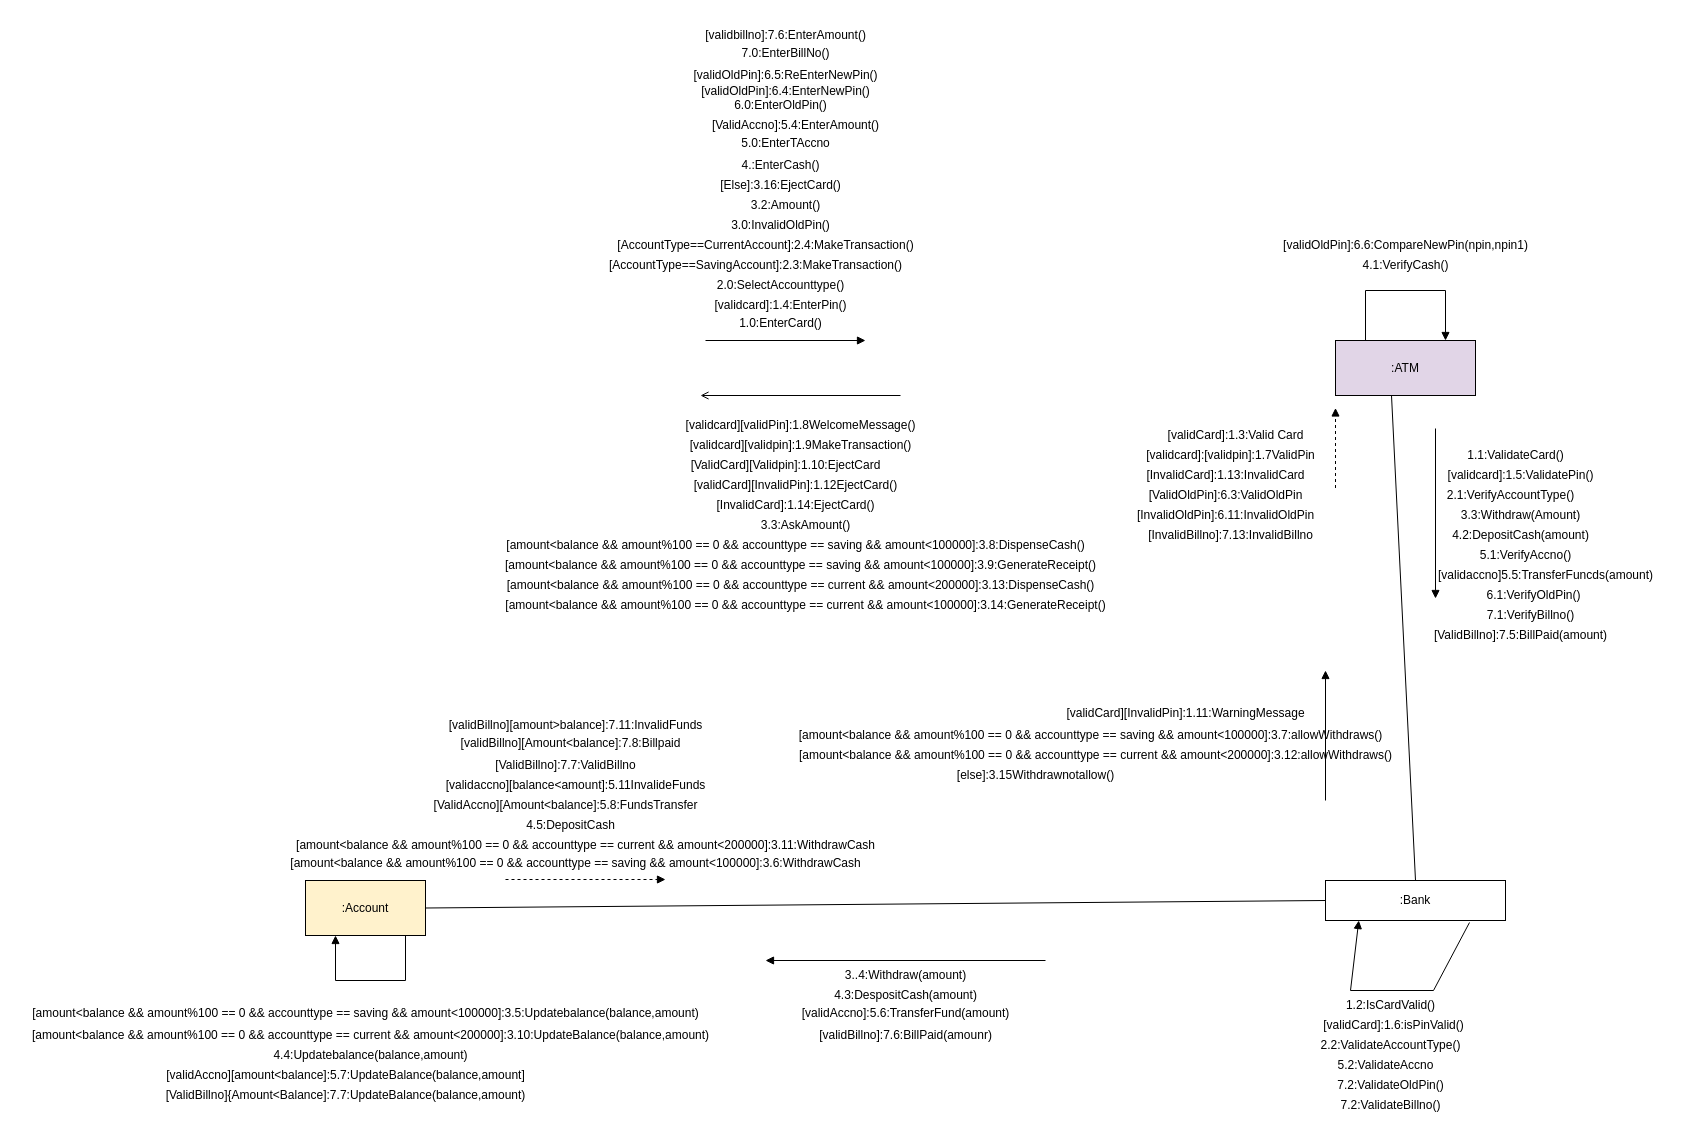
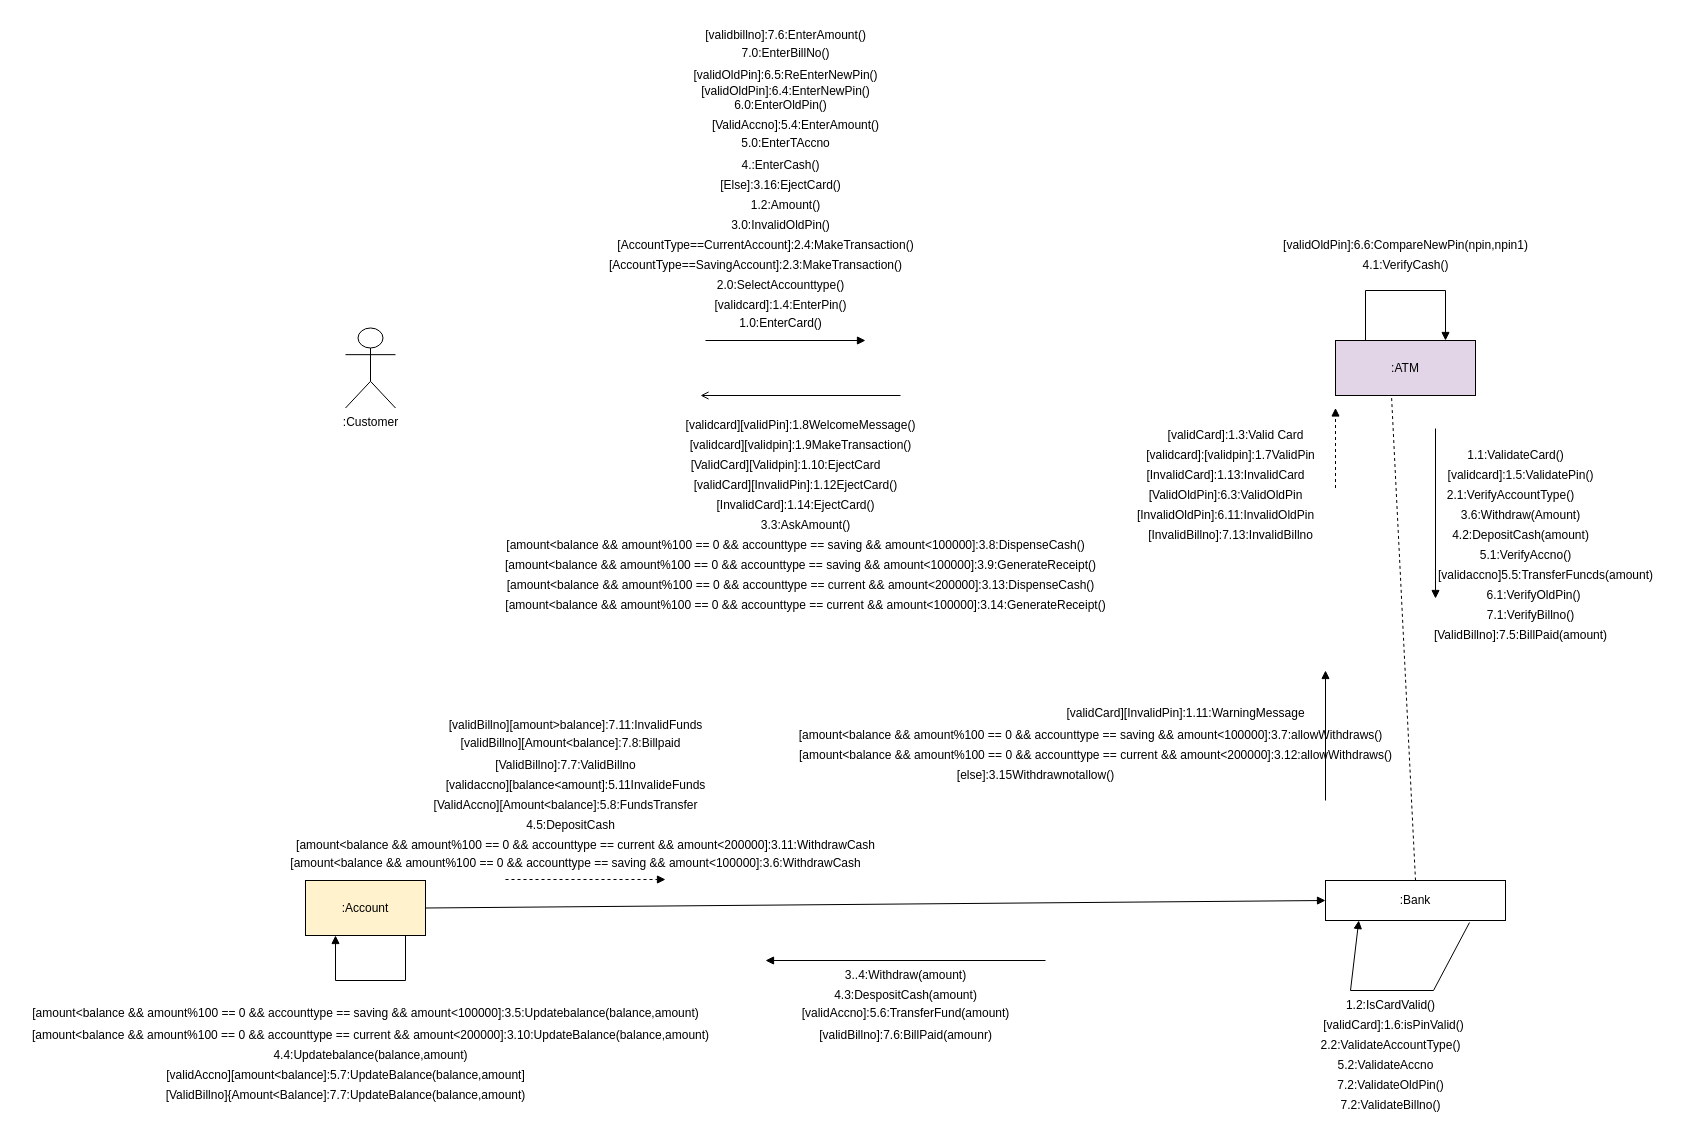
(786, 206) -> (786, 206)
none -> (371, 368)
(1521, 516) -> (1521, 516)
(1403, 638) -> (1403, 638)
(1320, 901) -> (1316, 901)
